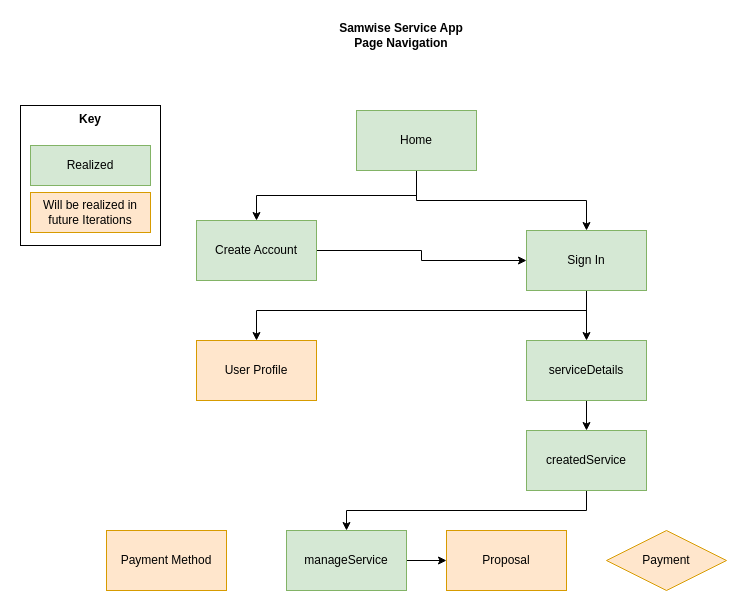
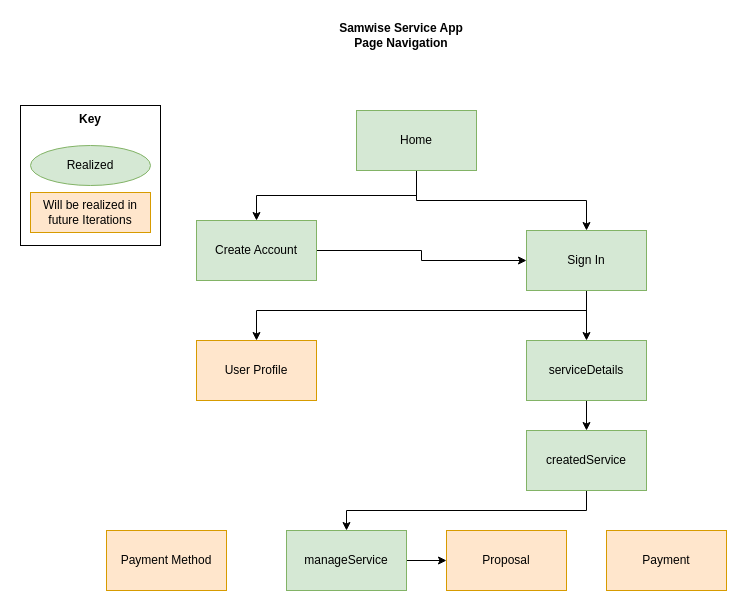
(91, 166) -> (91, 166)
(667, 561) -> (667, 561)
